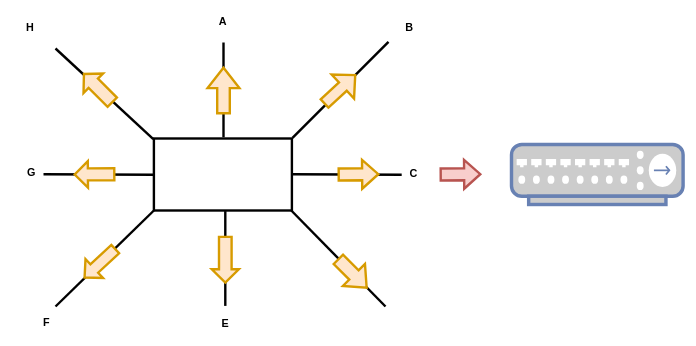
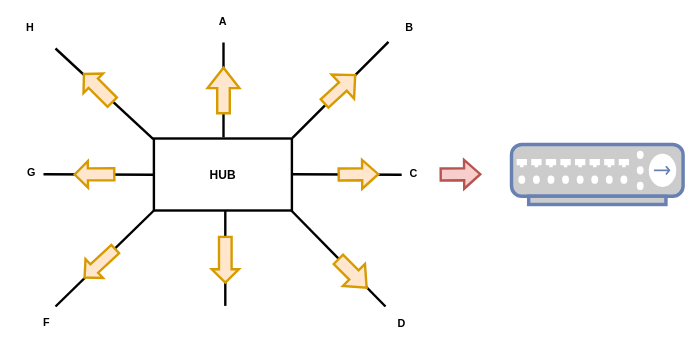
none -> (223, 174)
none -> (402, 323)
(225, 324) -> none
